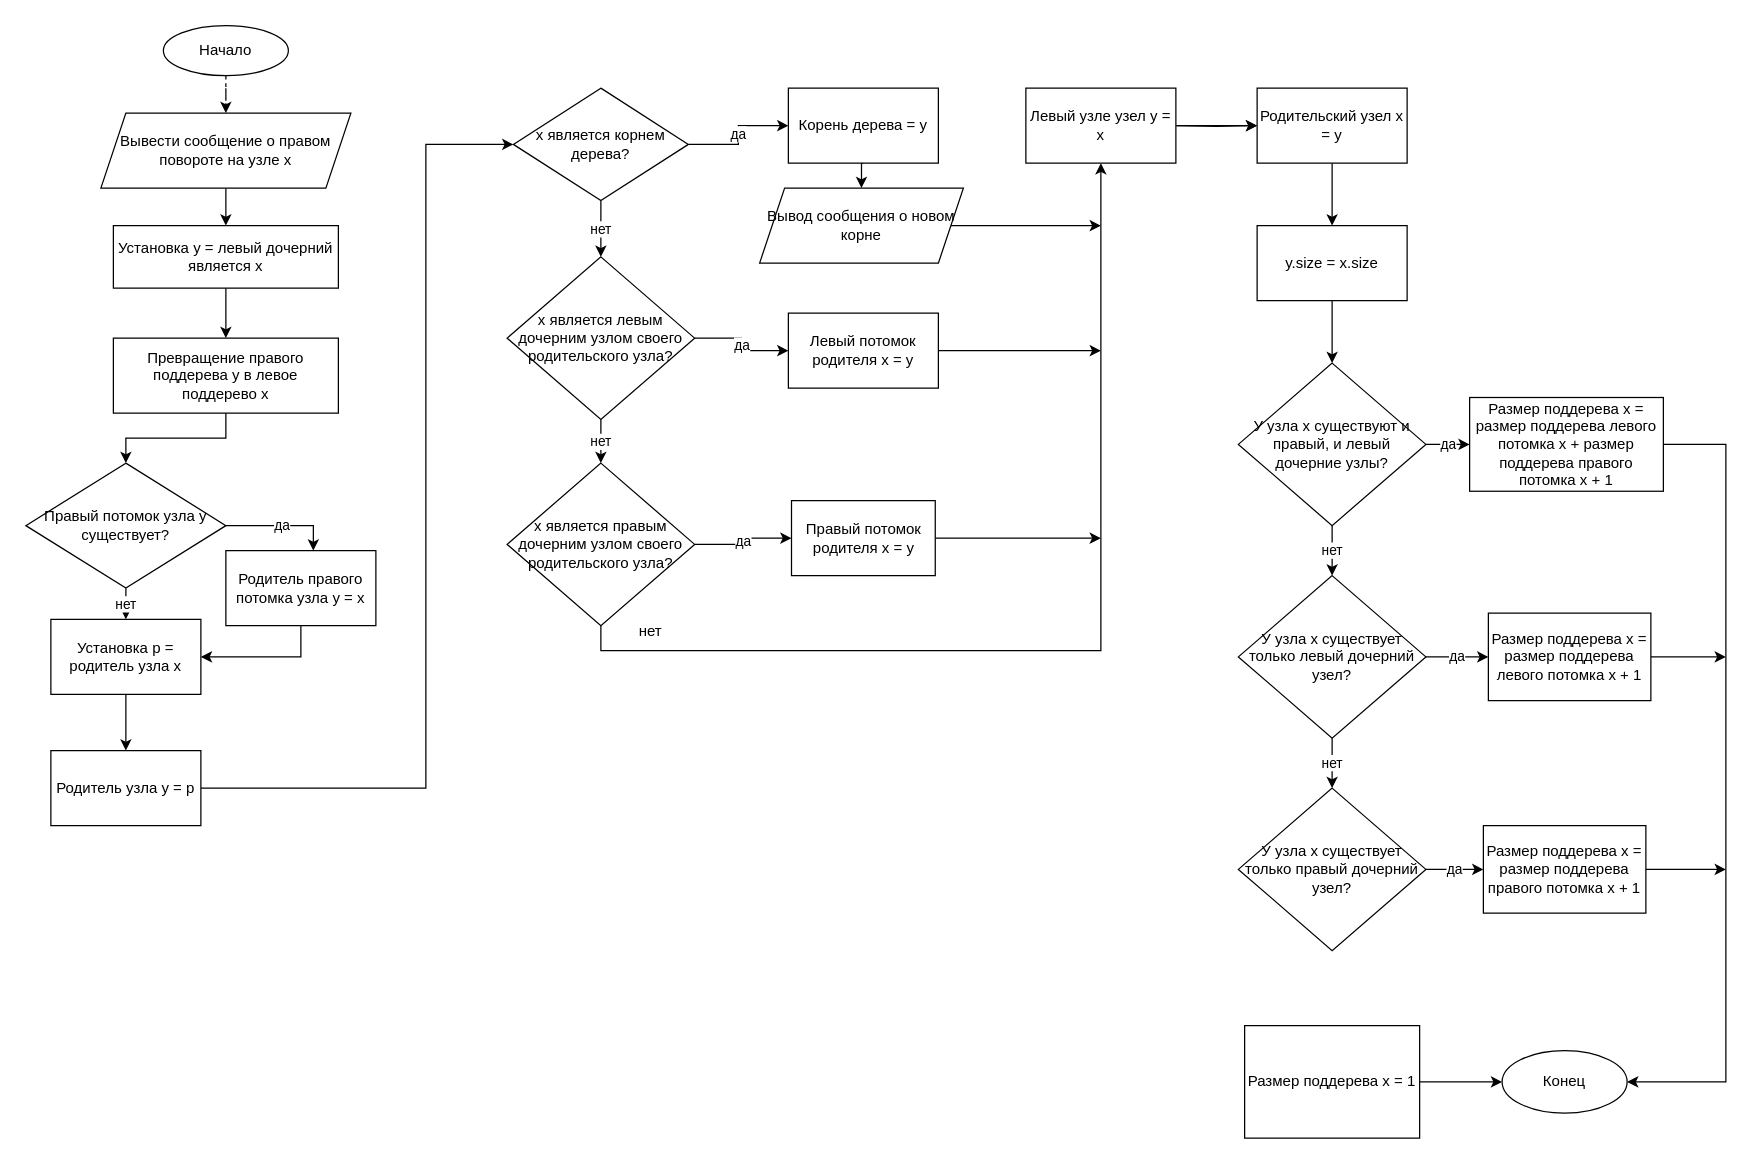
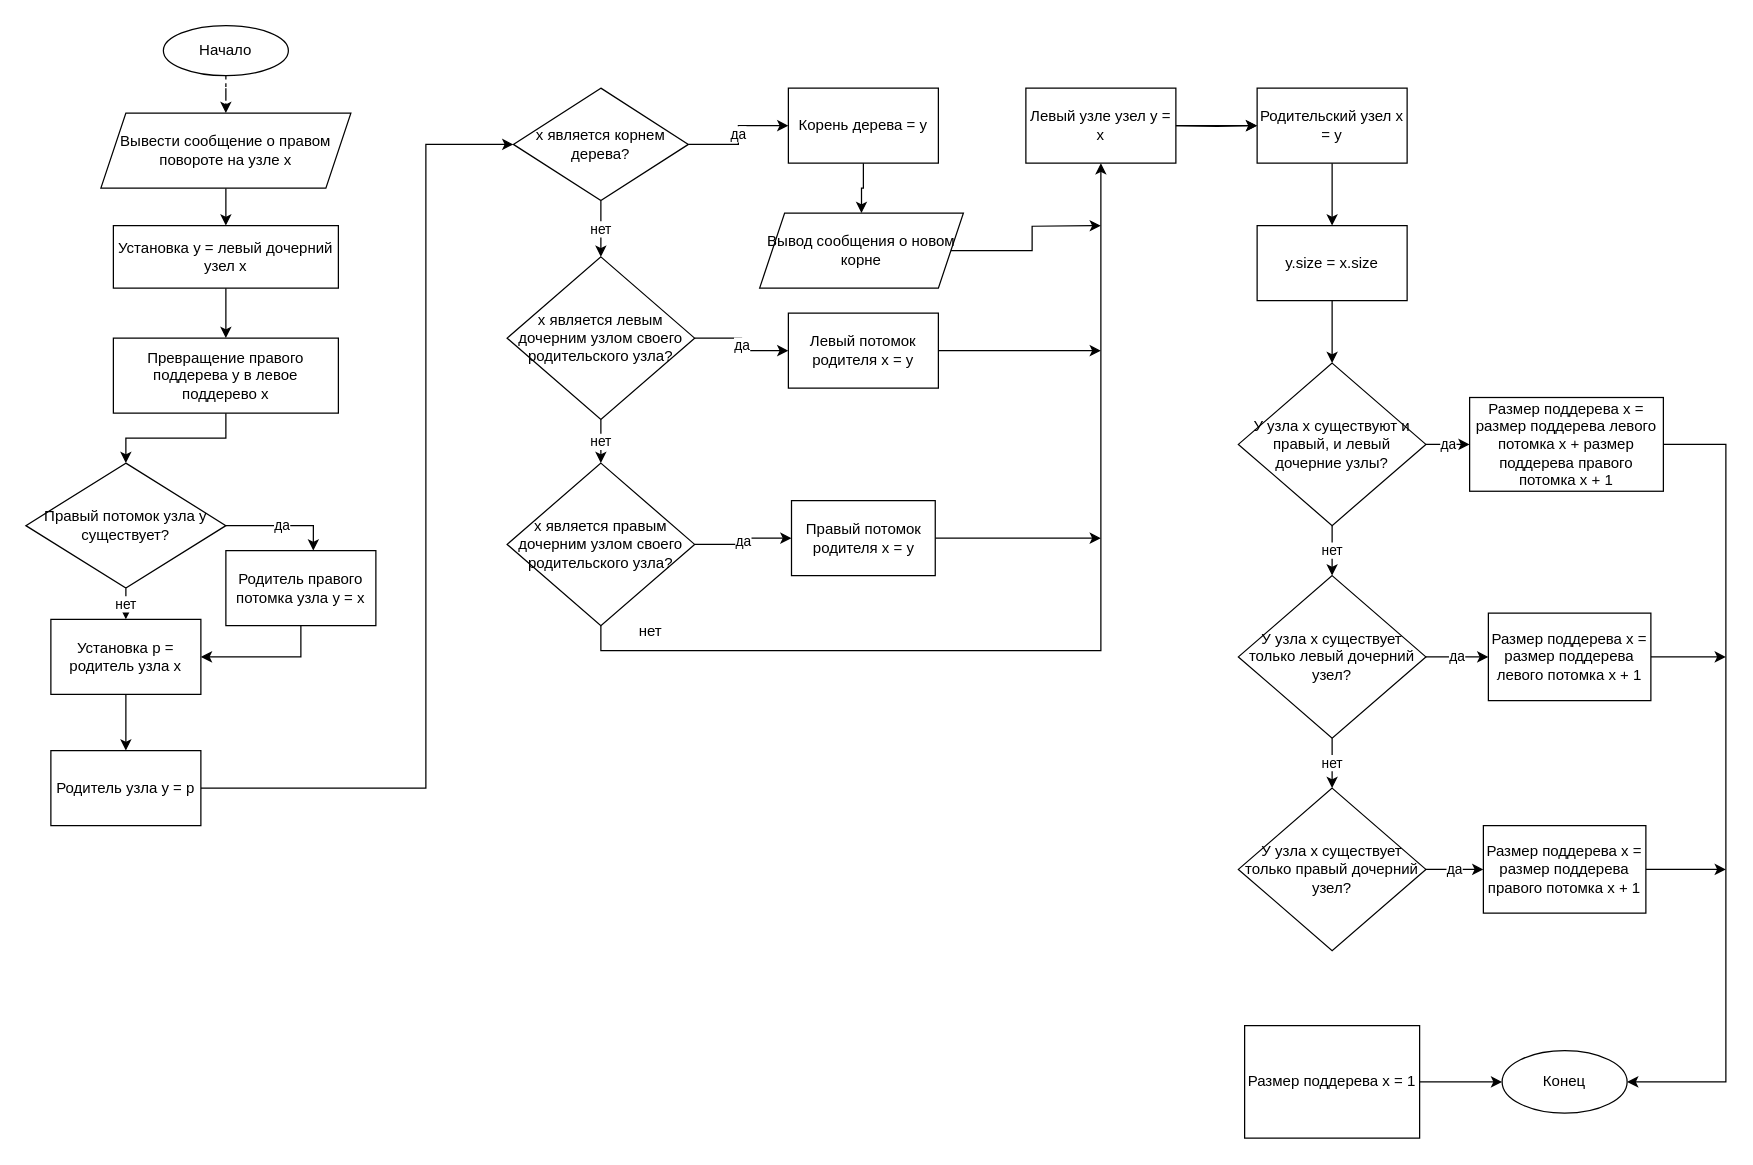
(861, 226) -> (861, 251)
(226, 257) -> (226, 257)
